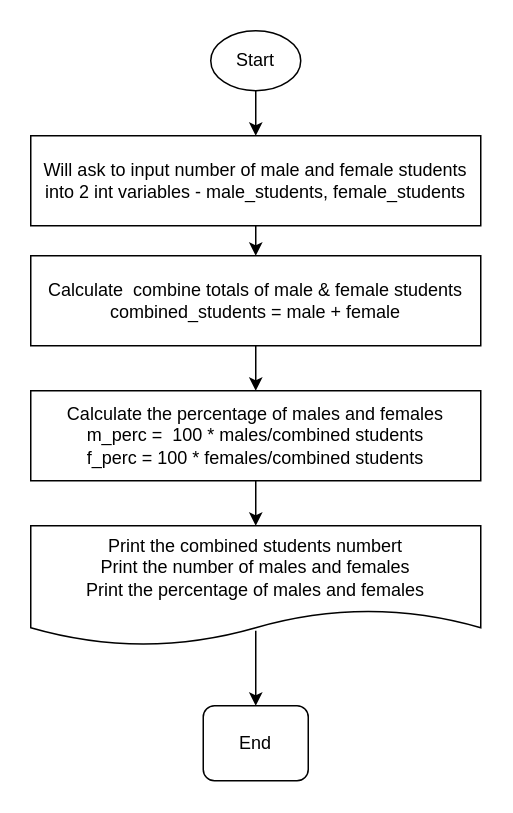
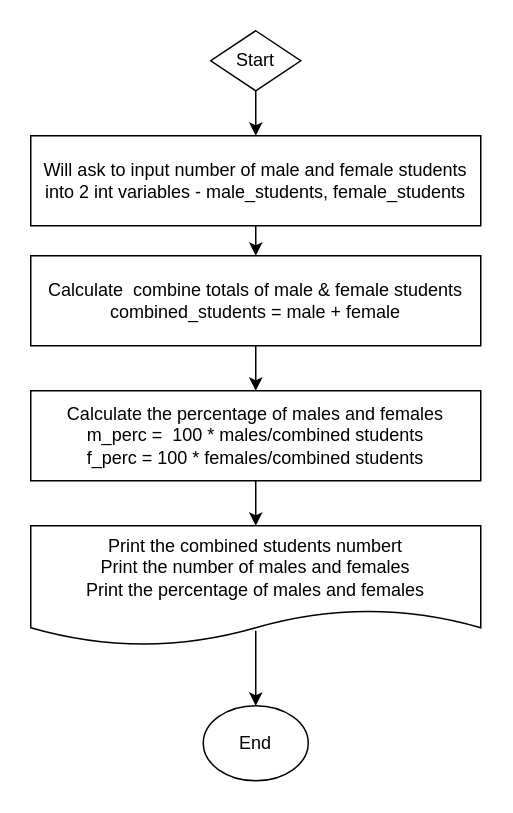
(256, 61) -> (256, 61)
(256, 743) -> (256, 743)
